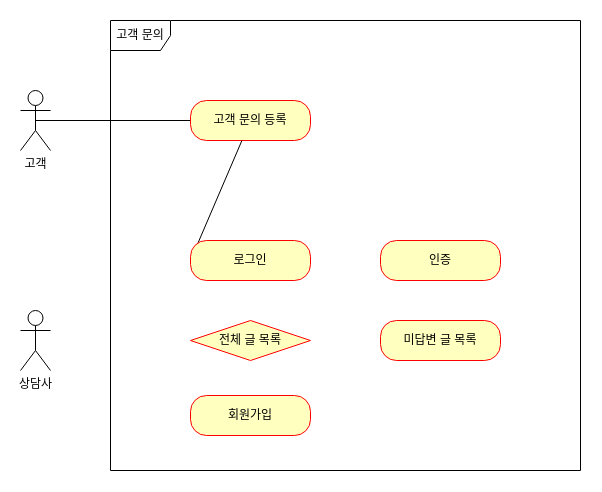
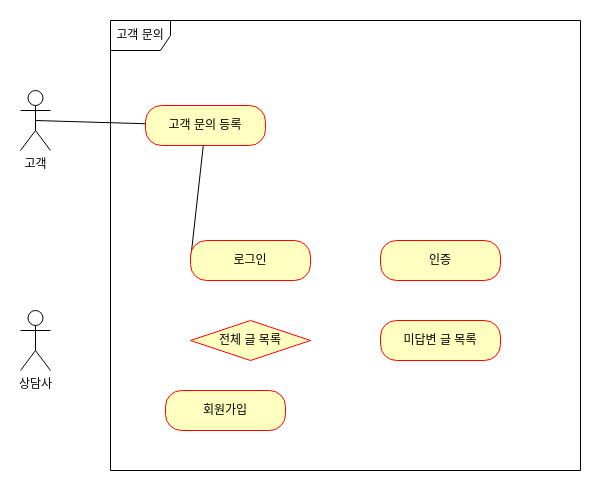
(251, 121) -> (206, 126)
(251, 416) -> (226, 411)
